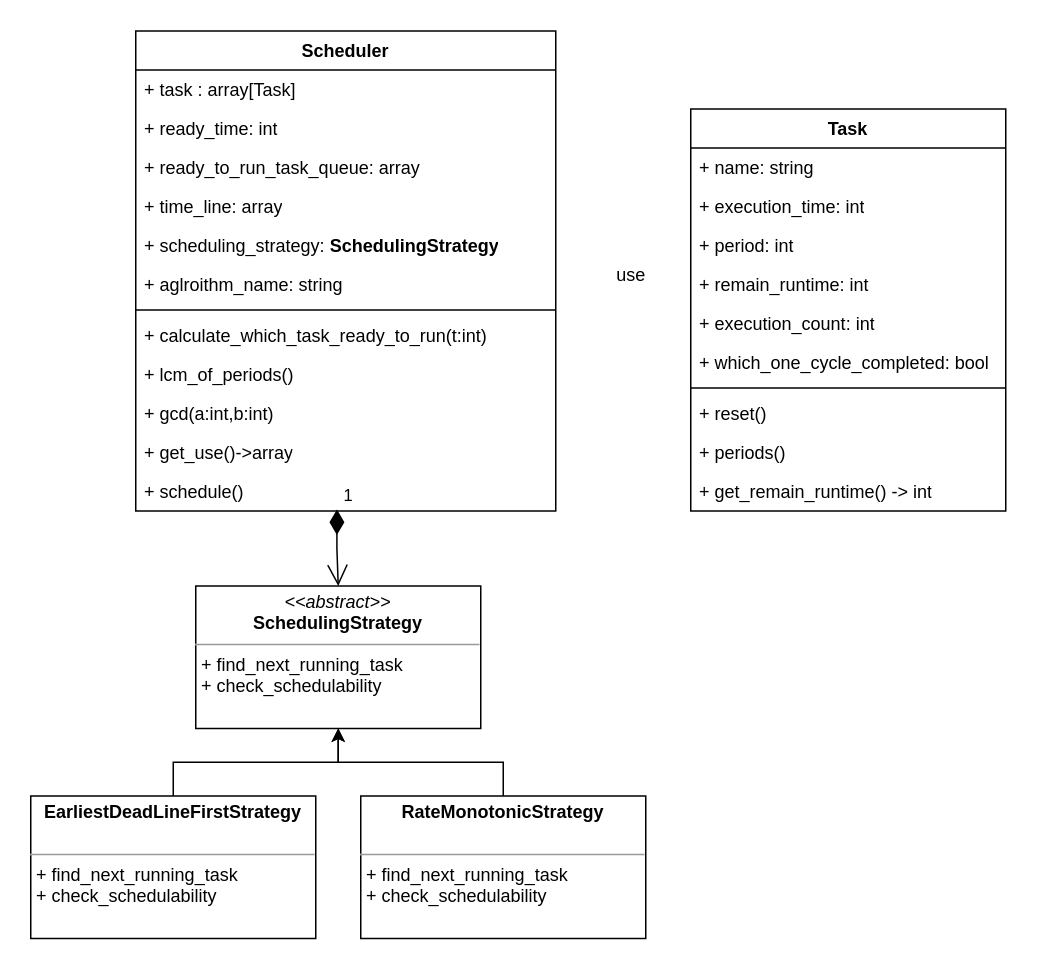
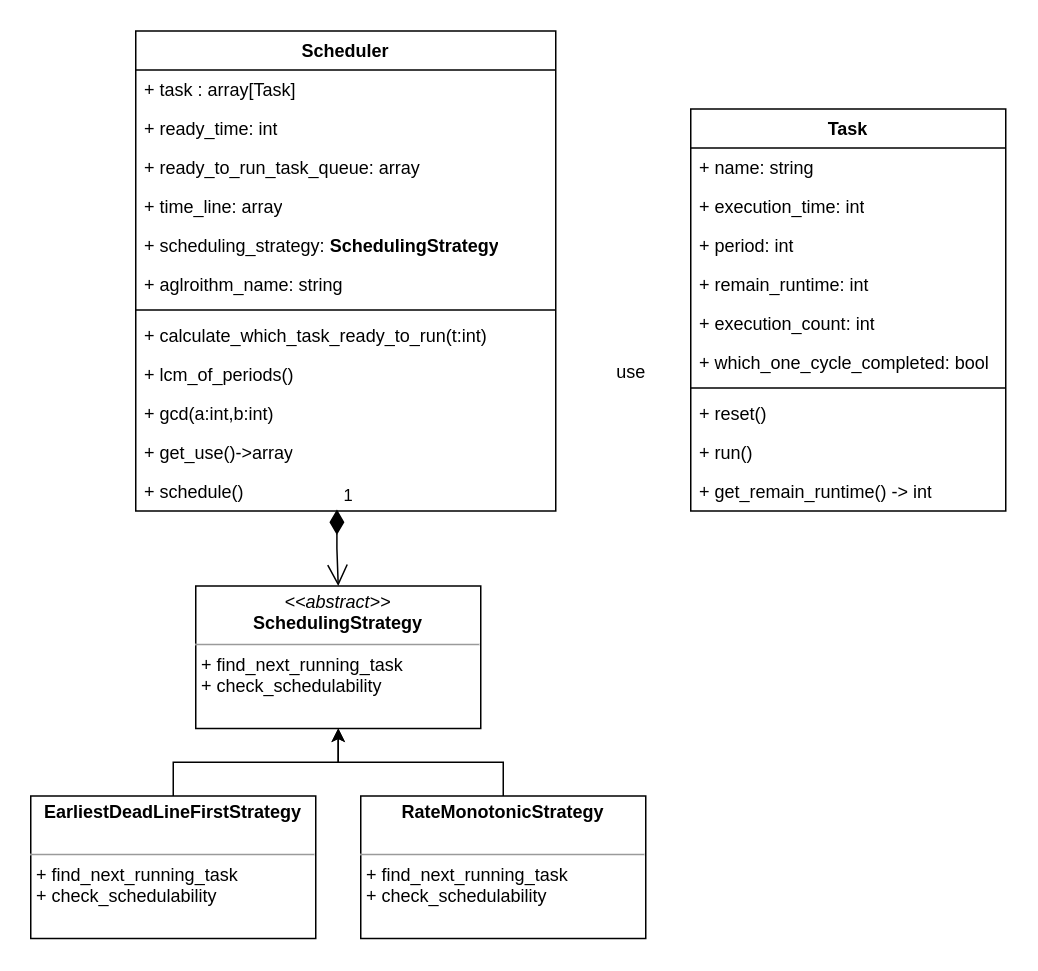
(631, 275) -> (631, 373)
(751, 454) -> (733, 454)
